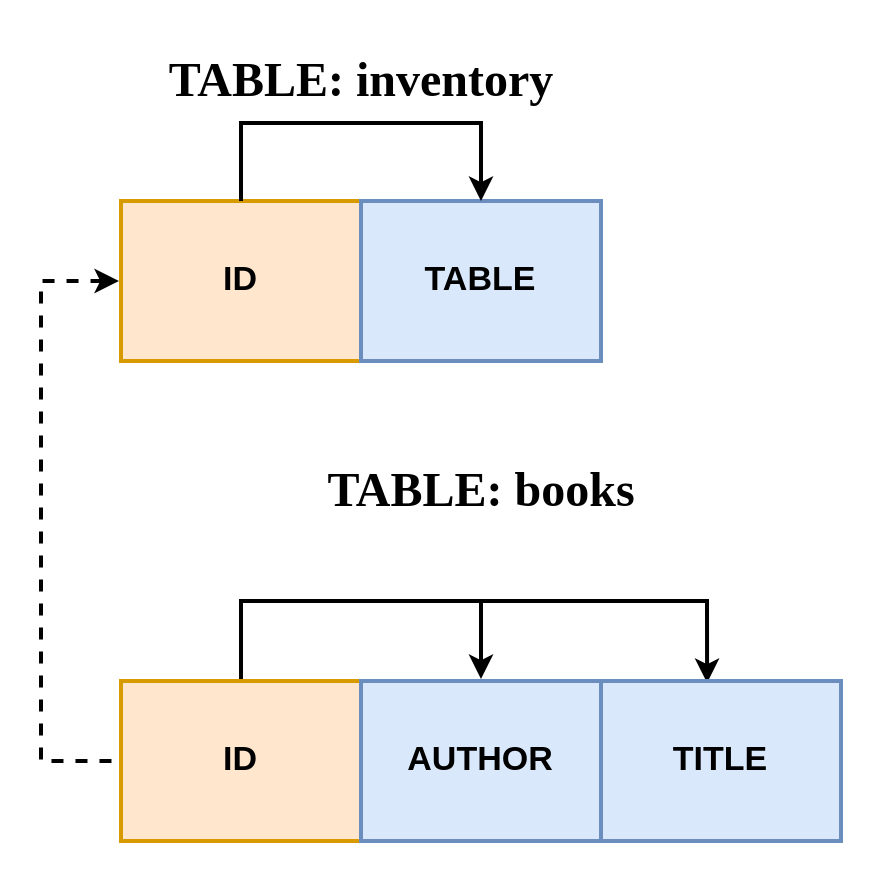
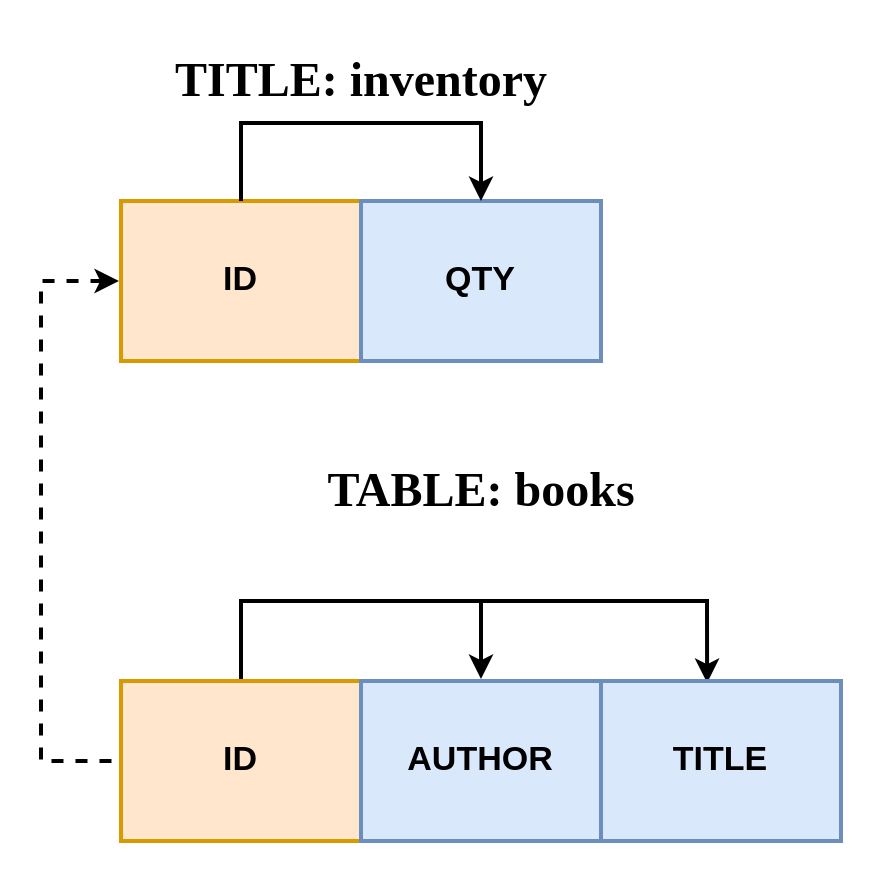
(362, 81) -> (362, 81)
(481, 281) -> (481, 281)
